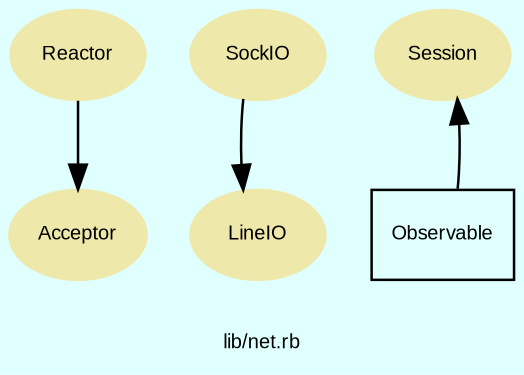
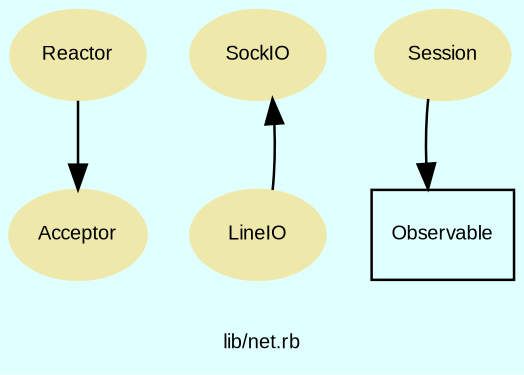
(241, 132) -> (275, 157)
(460, 156) -> (426, 131)
